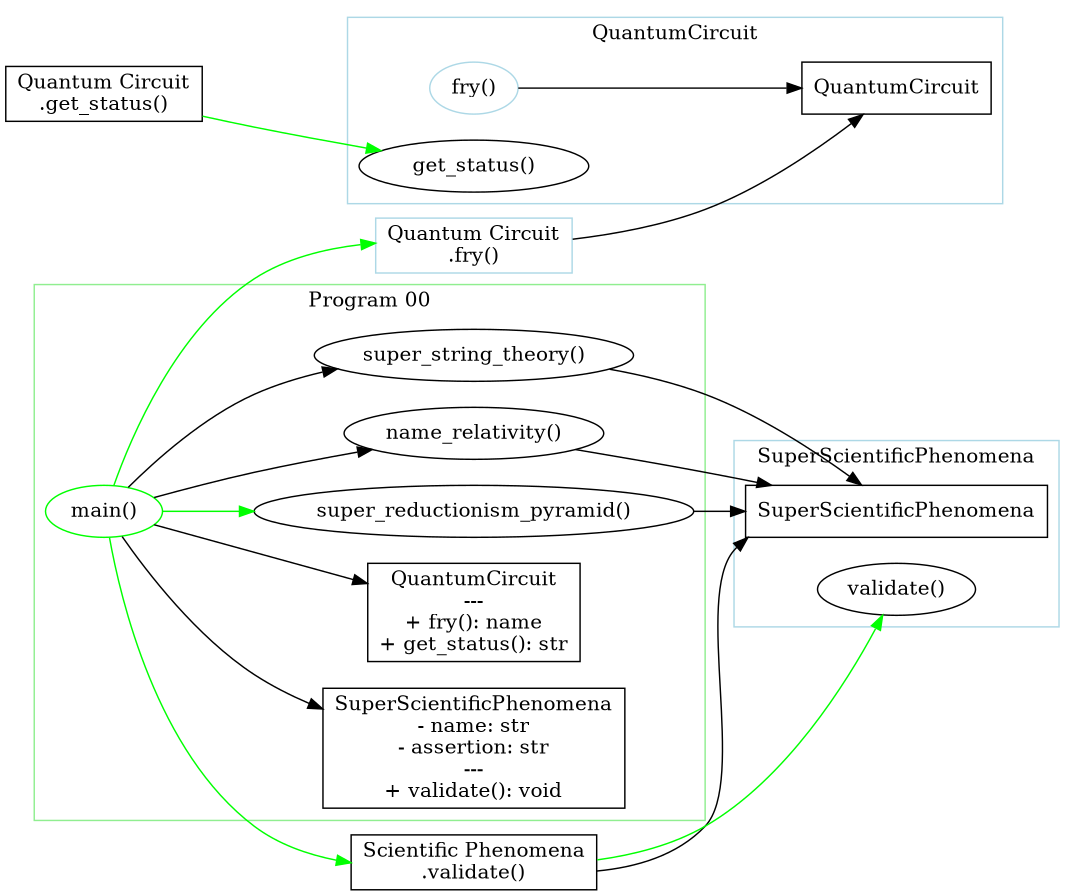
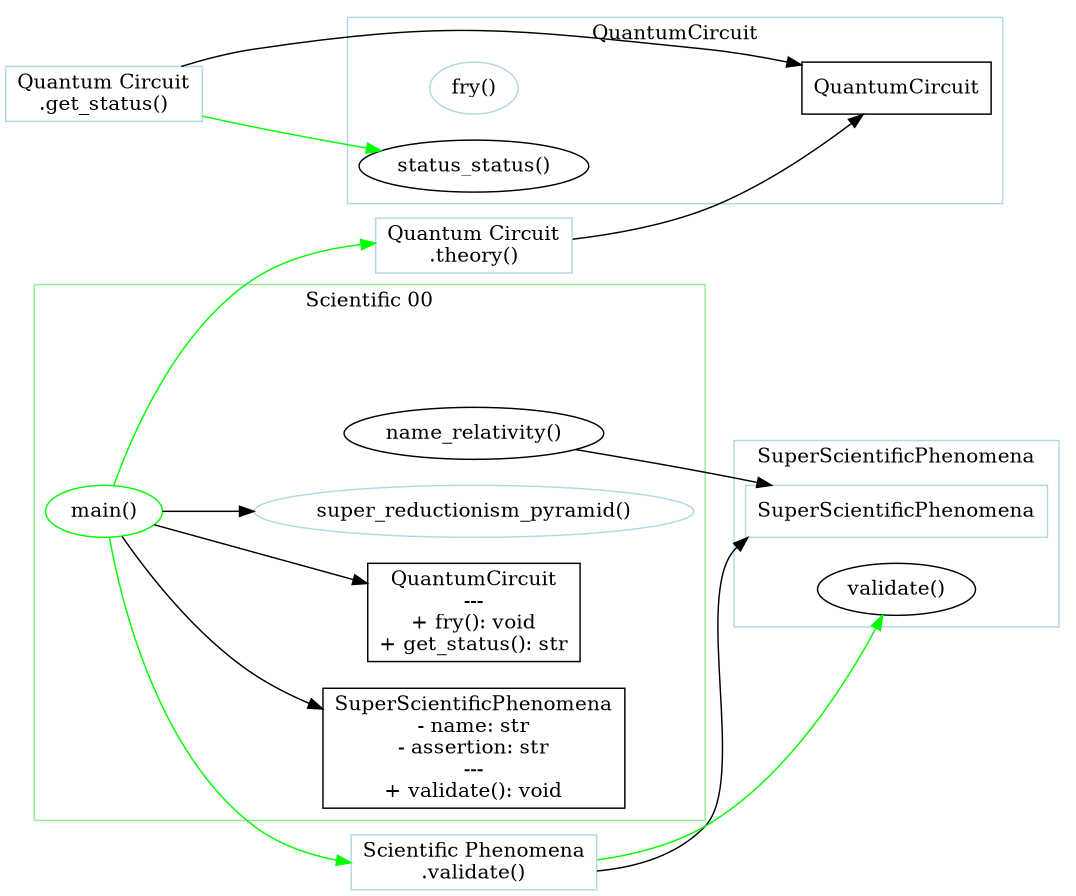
(653, 88) -> (484, 31)
(104, 94) -> (104, 94)
(474, 166) -> (474, 166)
(474, 246) -> (474, 246)
(370, 301) -> (370, 301)
(474, 355) -> none
(255, 472) -> none
(201, 511) -> (201, 511)
(474, 511) -> (474, 511)
(714, 511) -> none
(897, 511) -> (897, 511)
(474, 612) -> (474, 612)
(474, 862) -> (474, 862)
